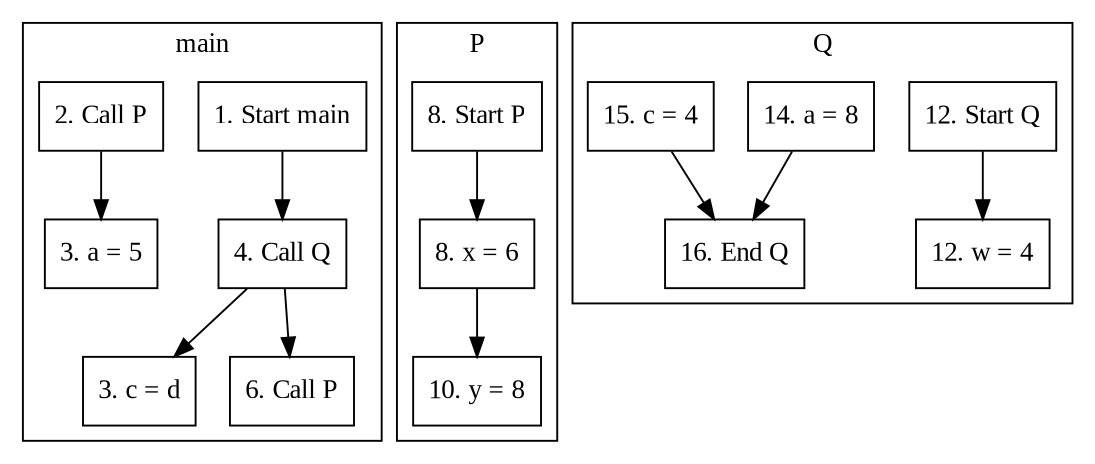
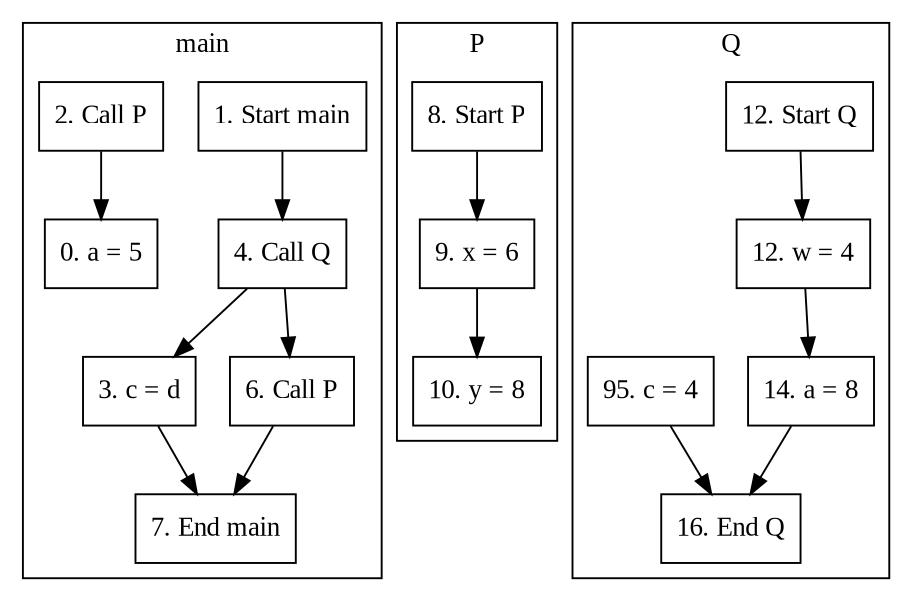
(651, 116) -> (651, 391)
(101, 254) -> (101, 254)
(477, 254) -> (477, 254)
none -> (807, 313)
none -> (216, 529)
